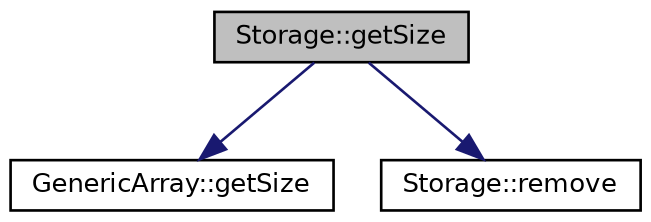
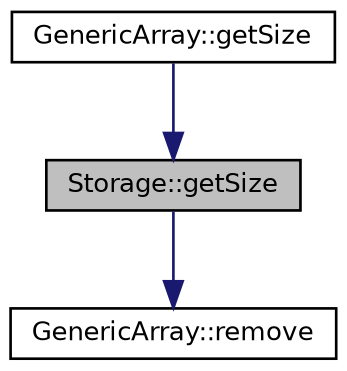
(267, 102) -> (173, 98)
(511, 185) -> (173, 334)
